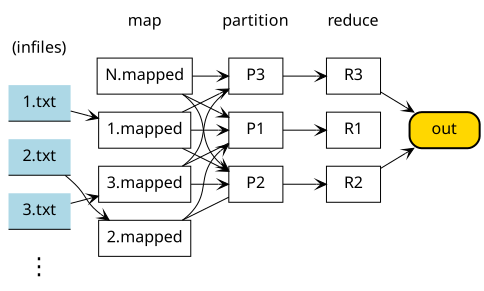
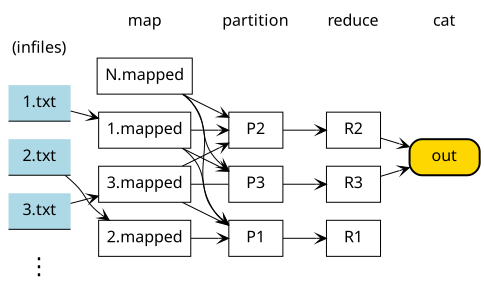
none -> (445, 22)
(206, 209) -> none
